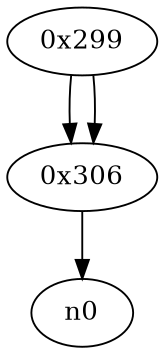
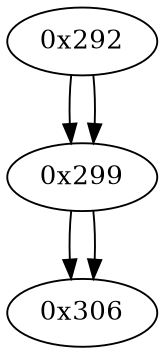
none -> (82, 41)
(82, 313) -> none
